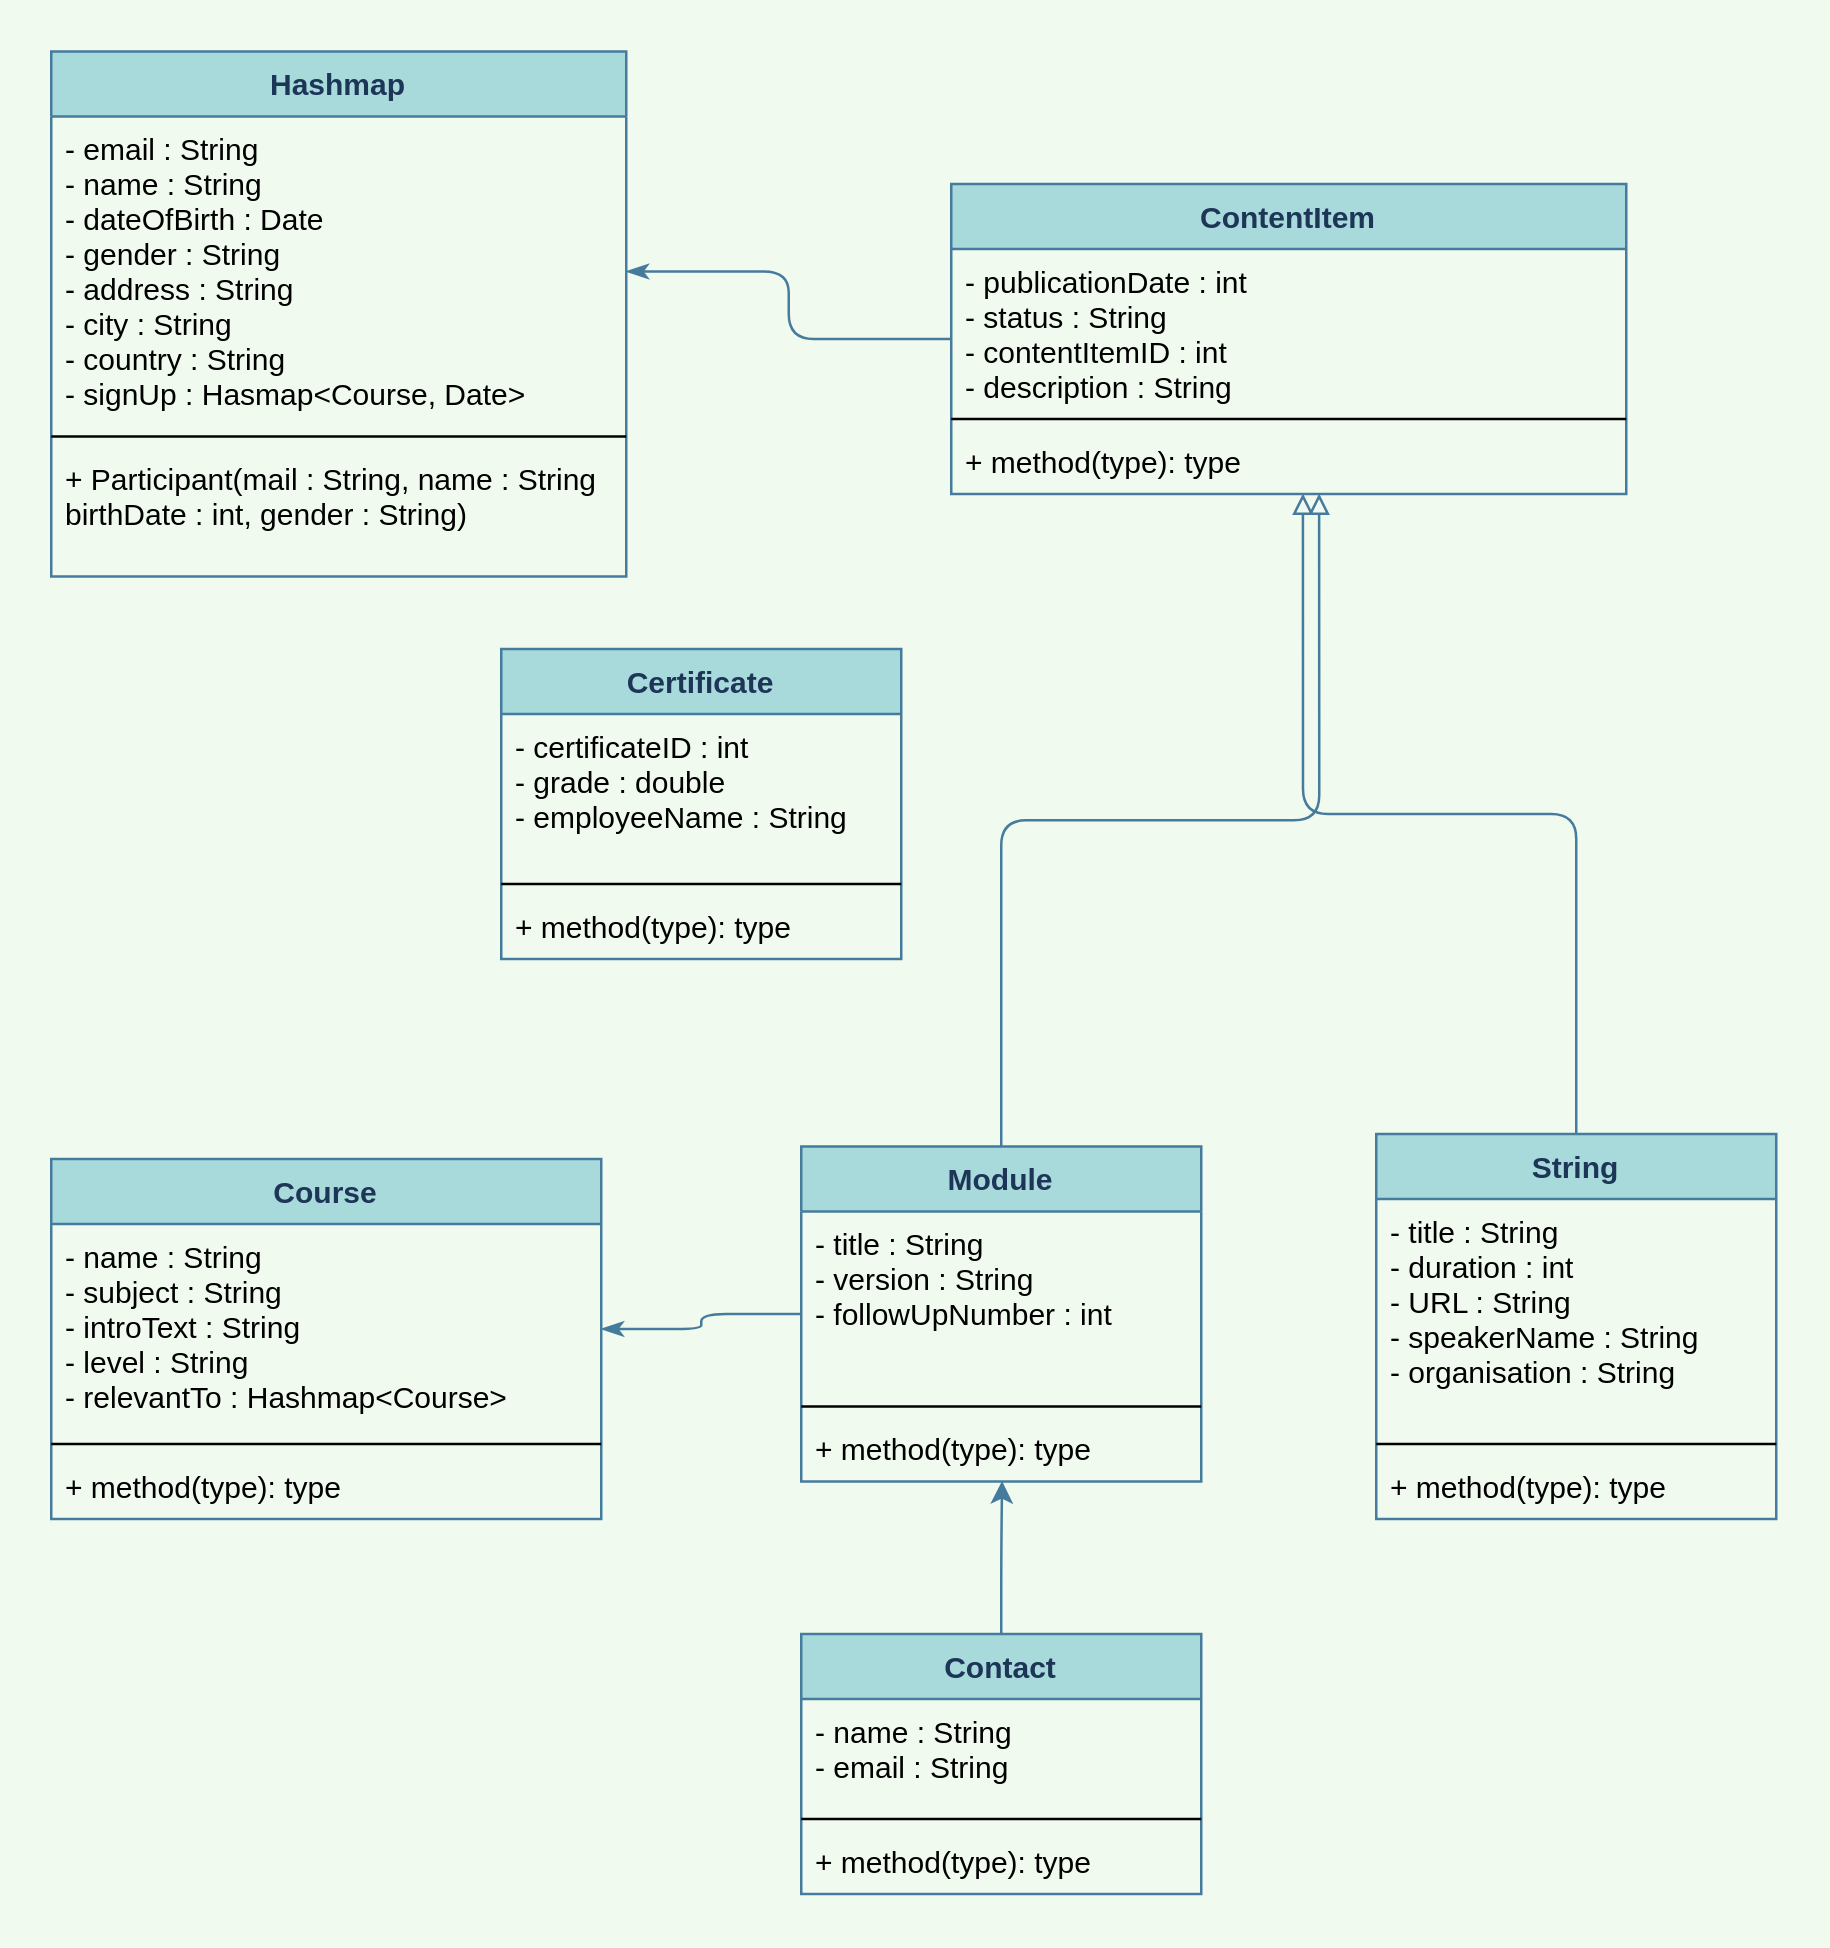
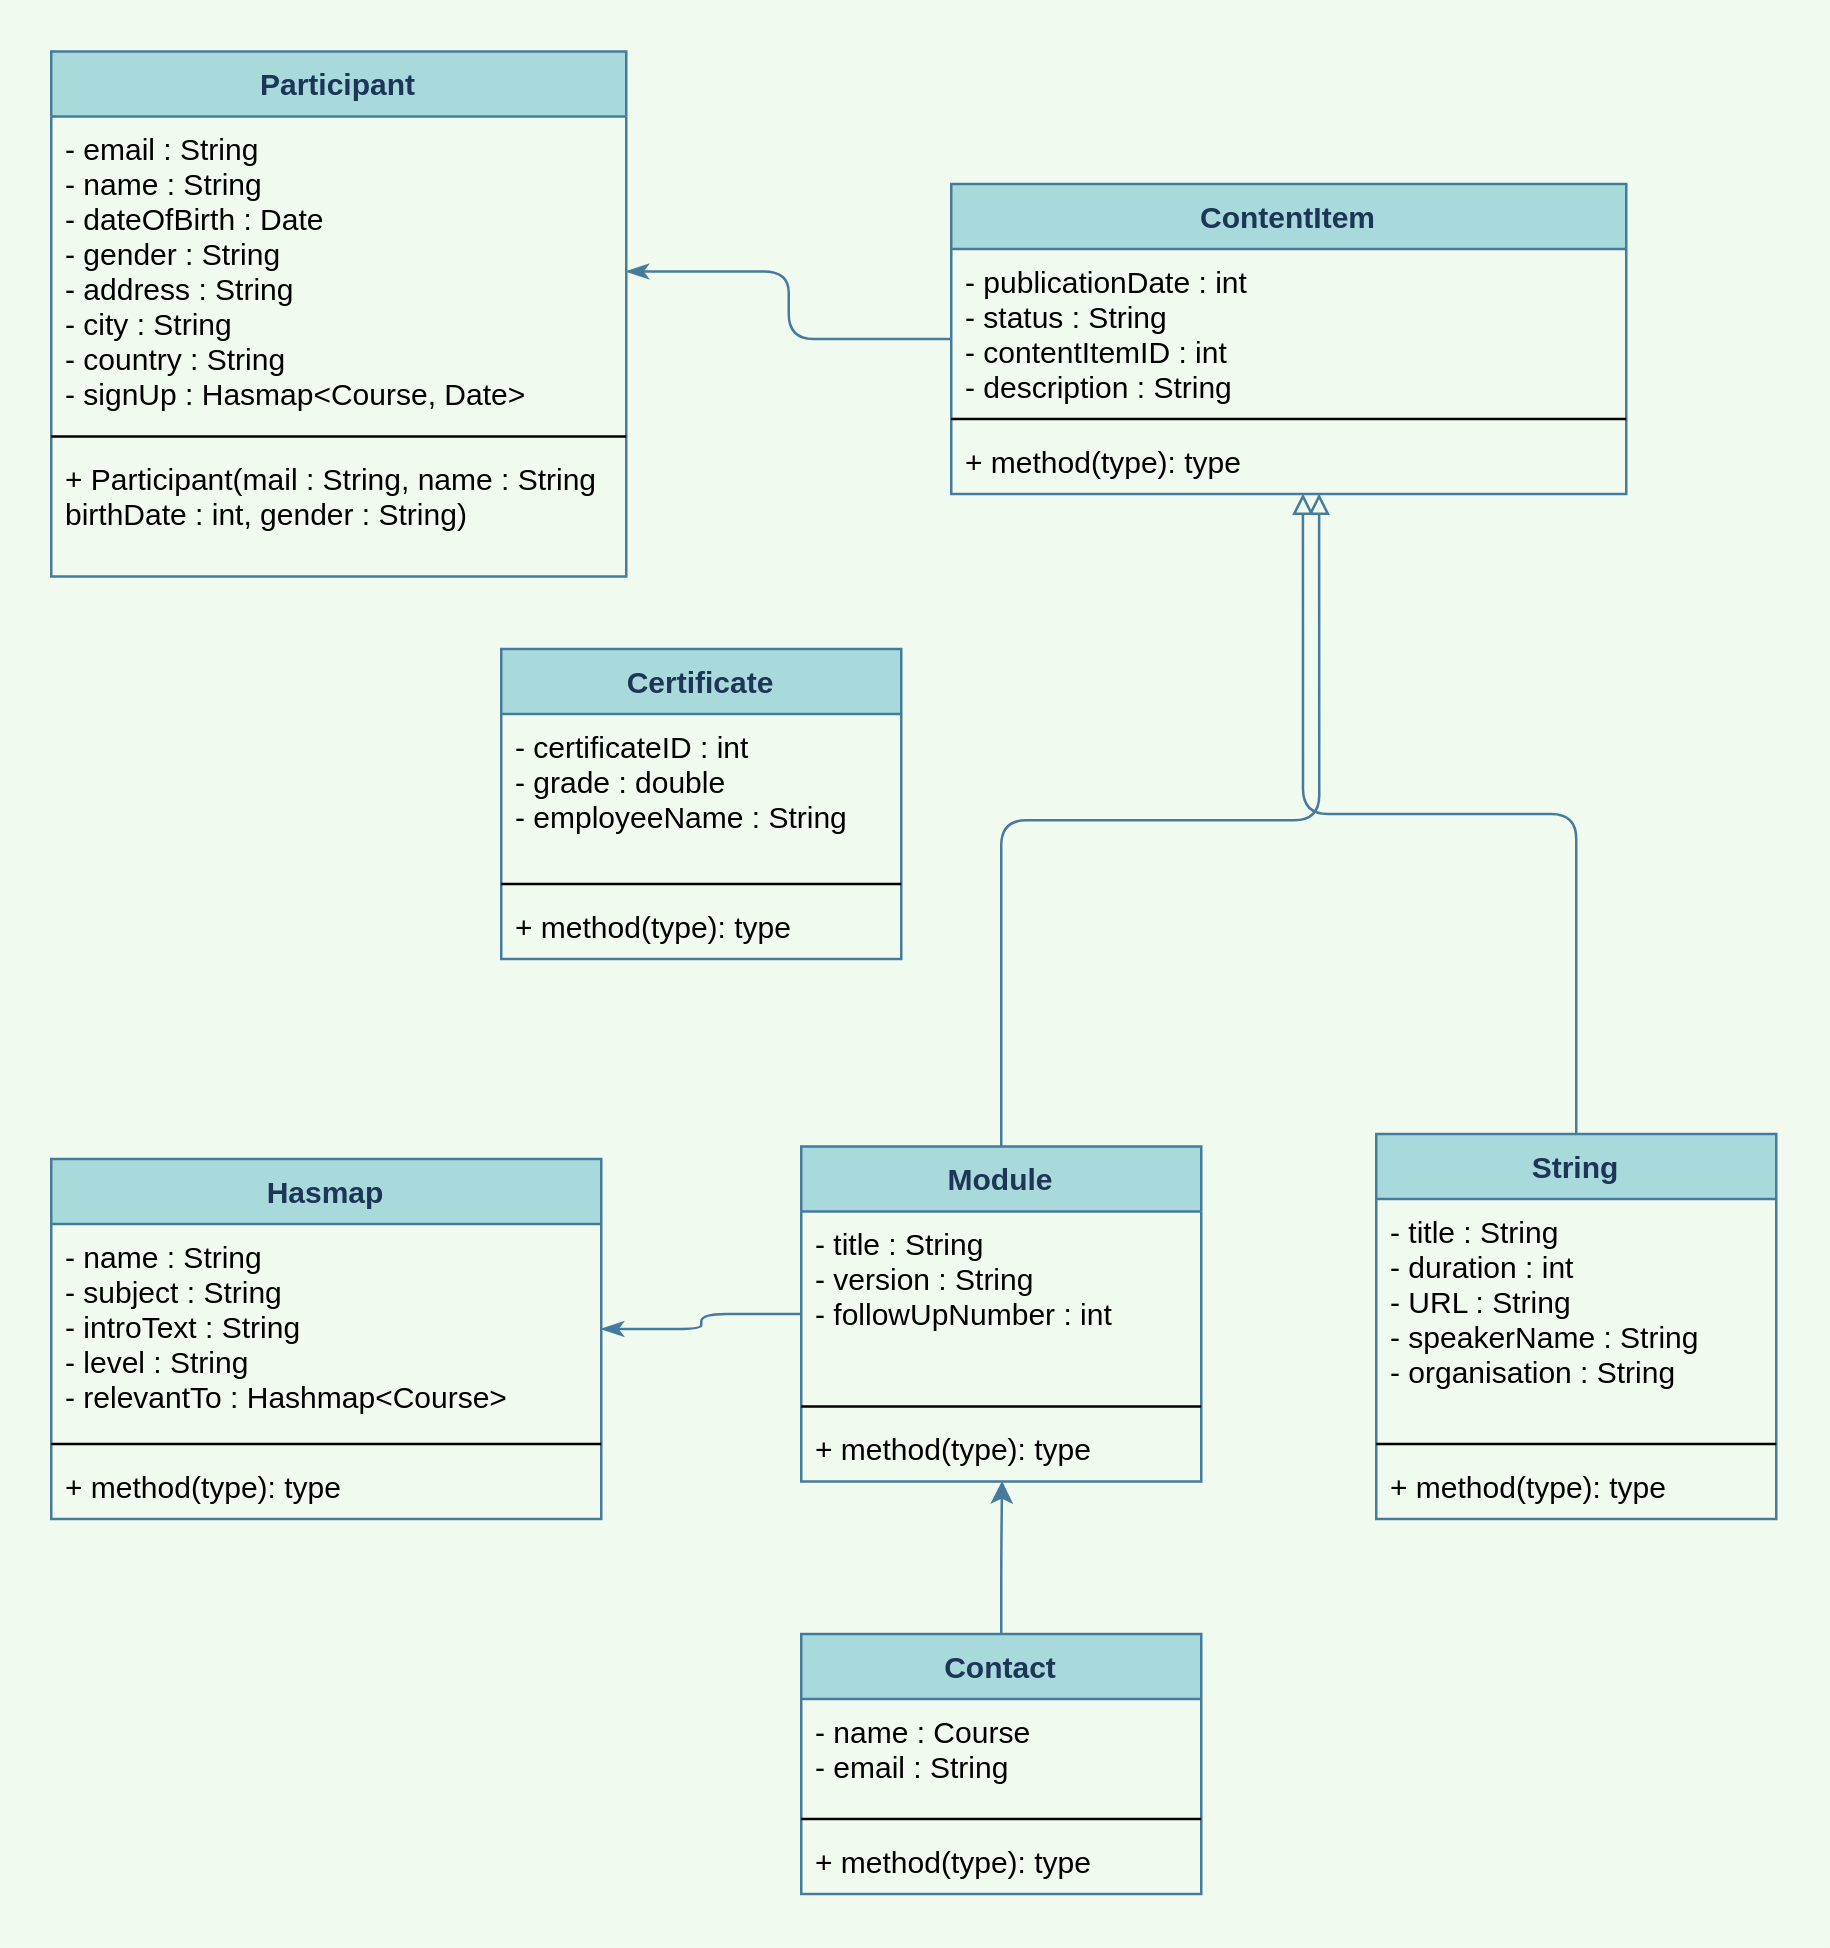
(338, 85) -> (338, 85)
(325, 1193) -> (325, 1193)
(922, 1733) -> (925, 1733)
